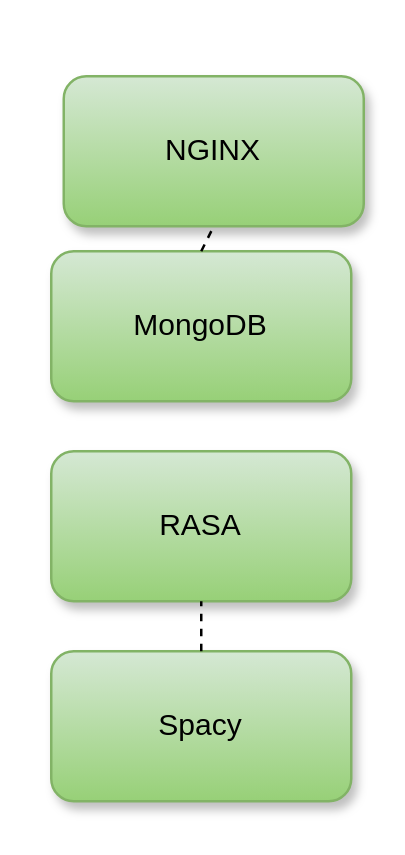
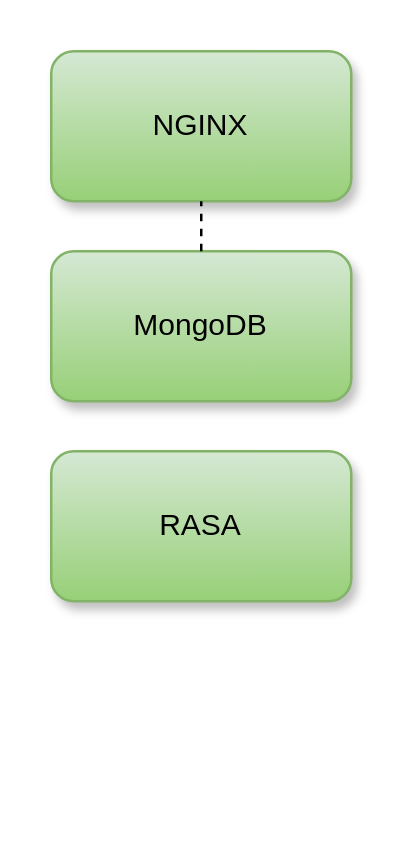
(214, 151) -> (201, 126)
(201, 627) -> none
(201, 726) -> none
